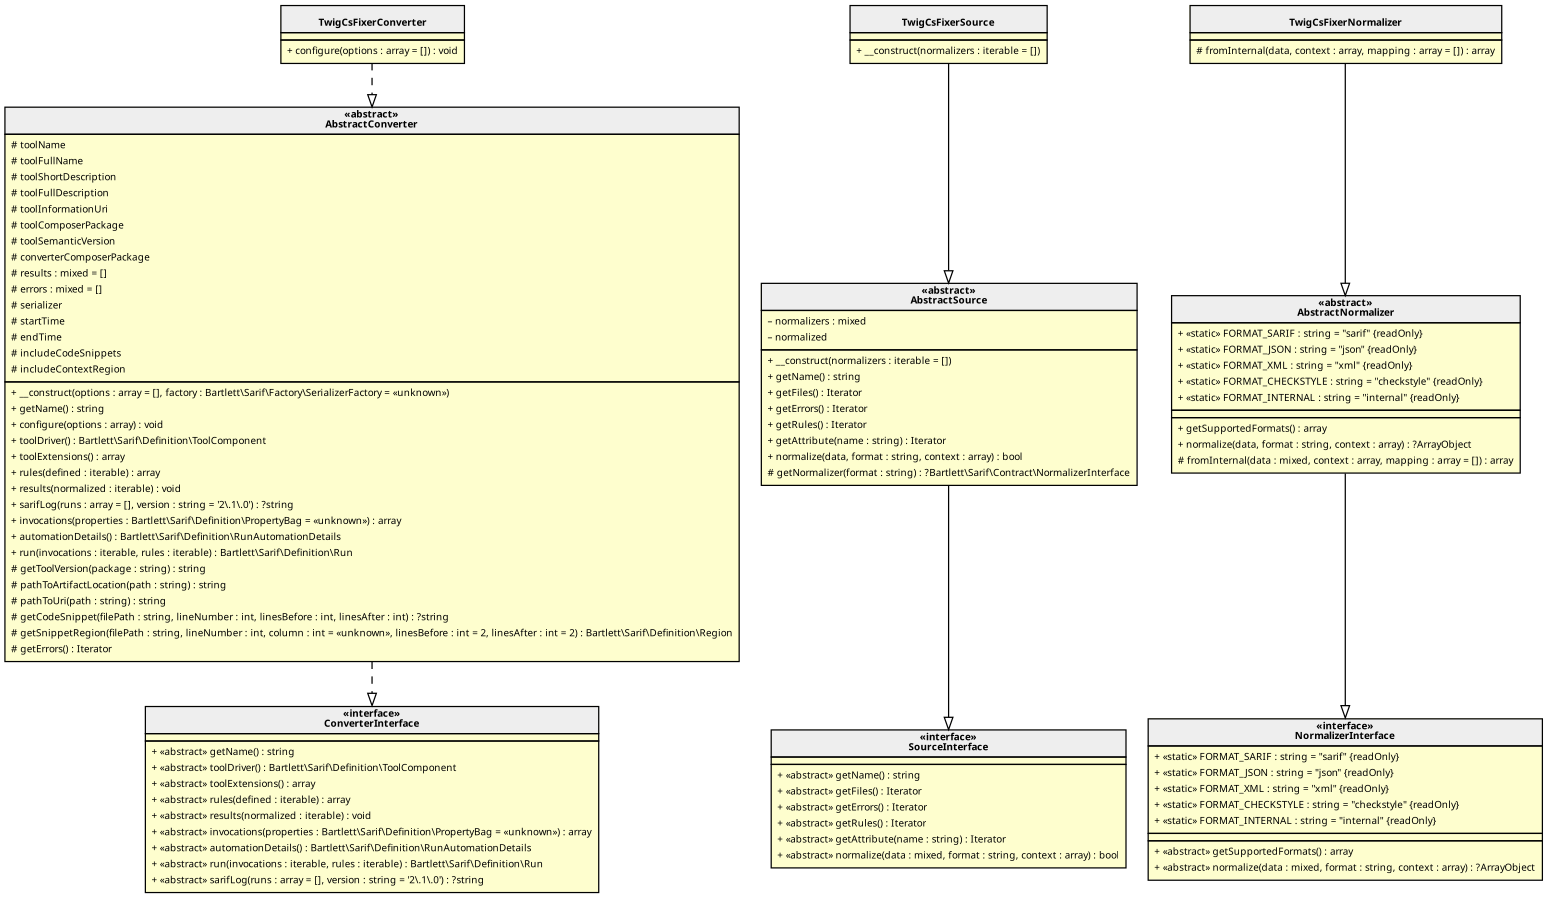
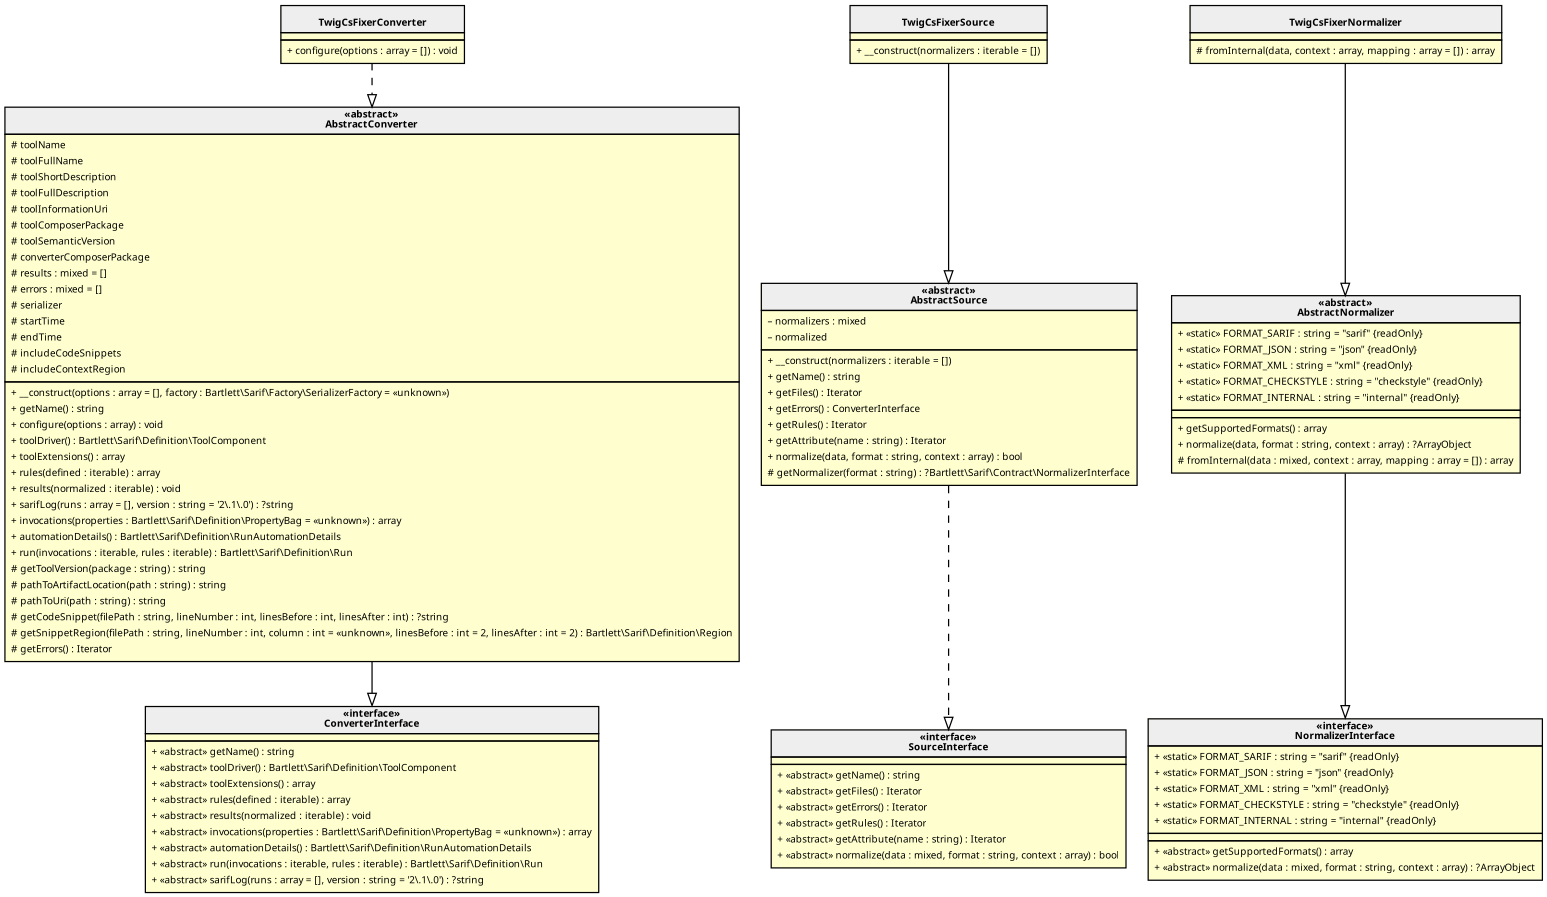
(818, 409) -> (844, 409)
(949, 602) -> (949, 602)
(372, 677) -> (372, 677)
